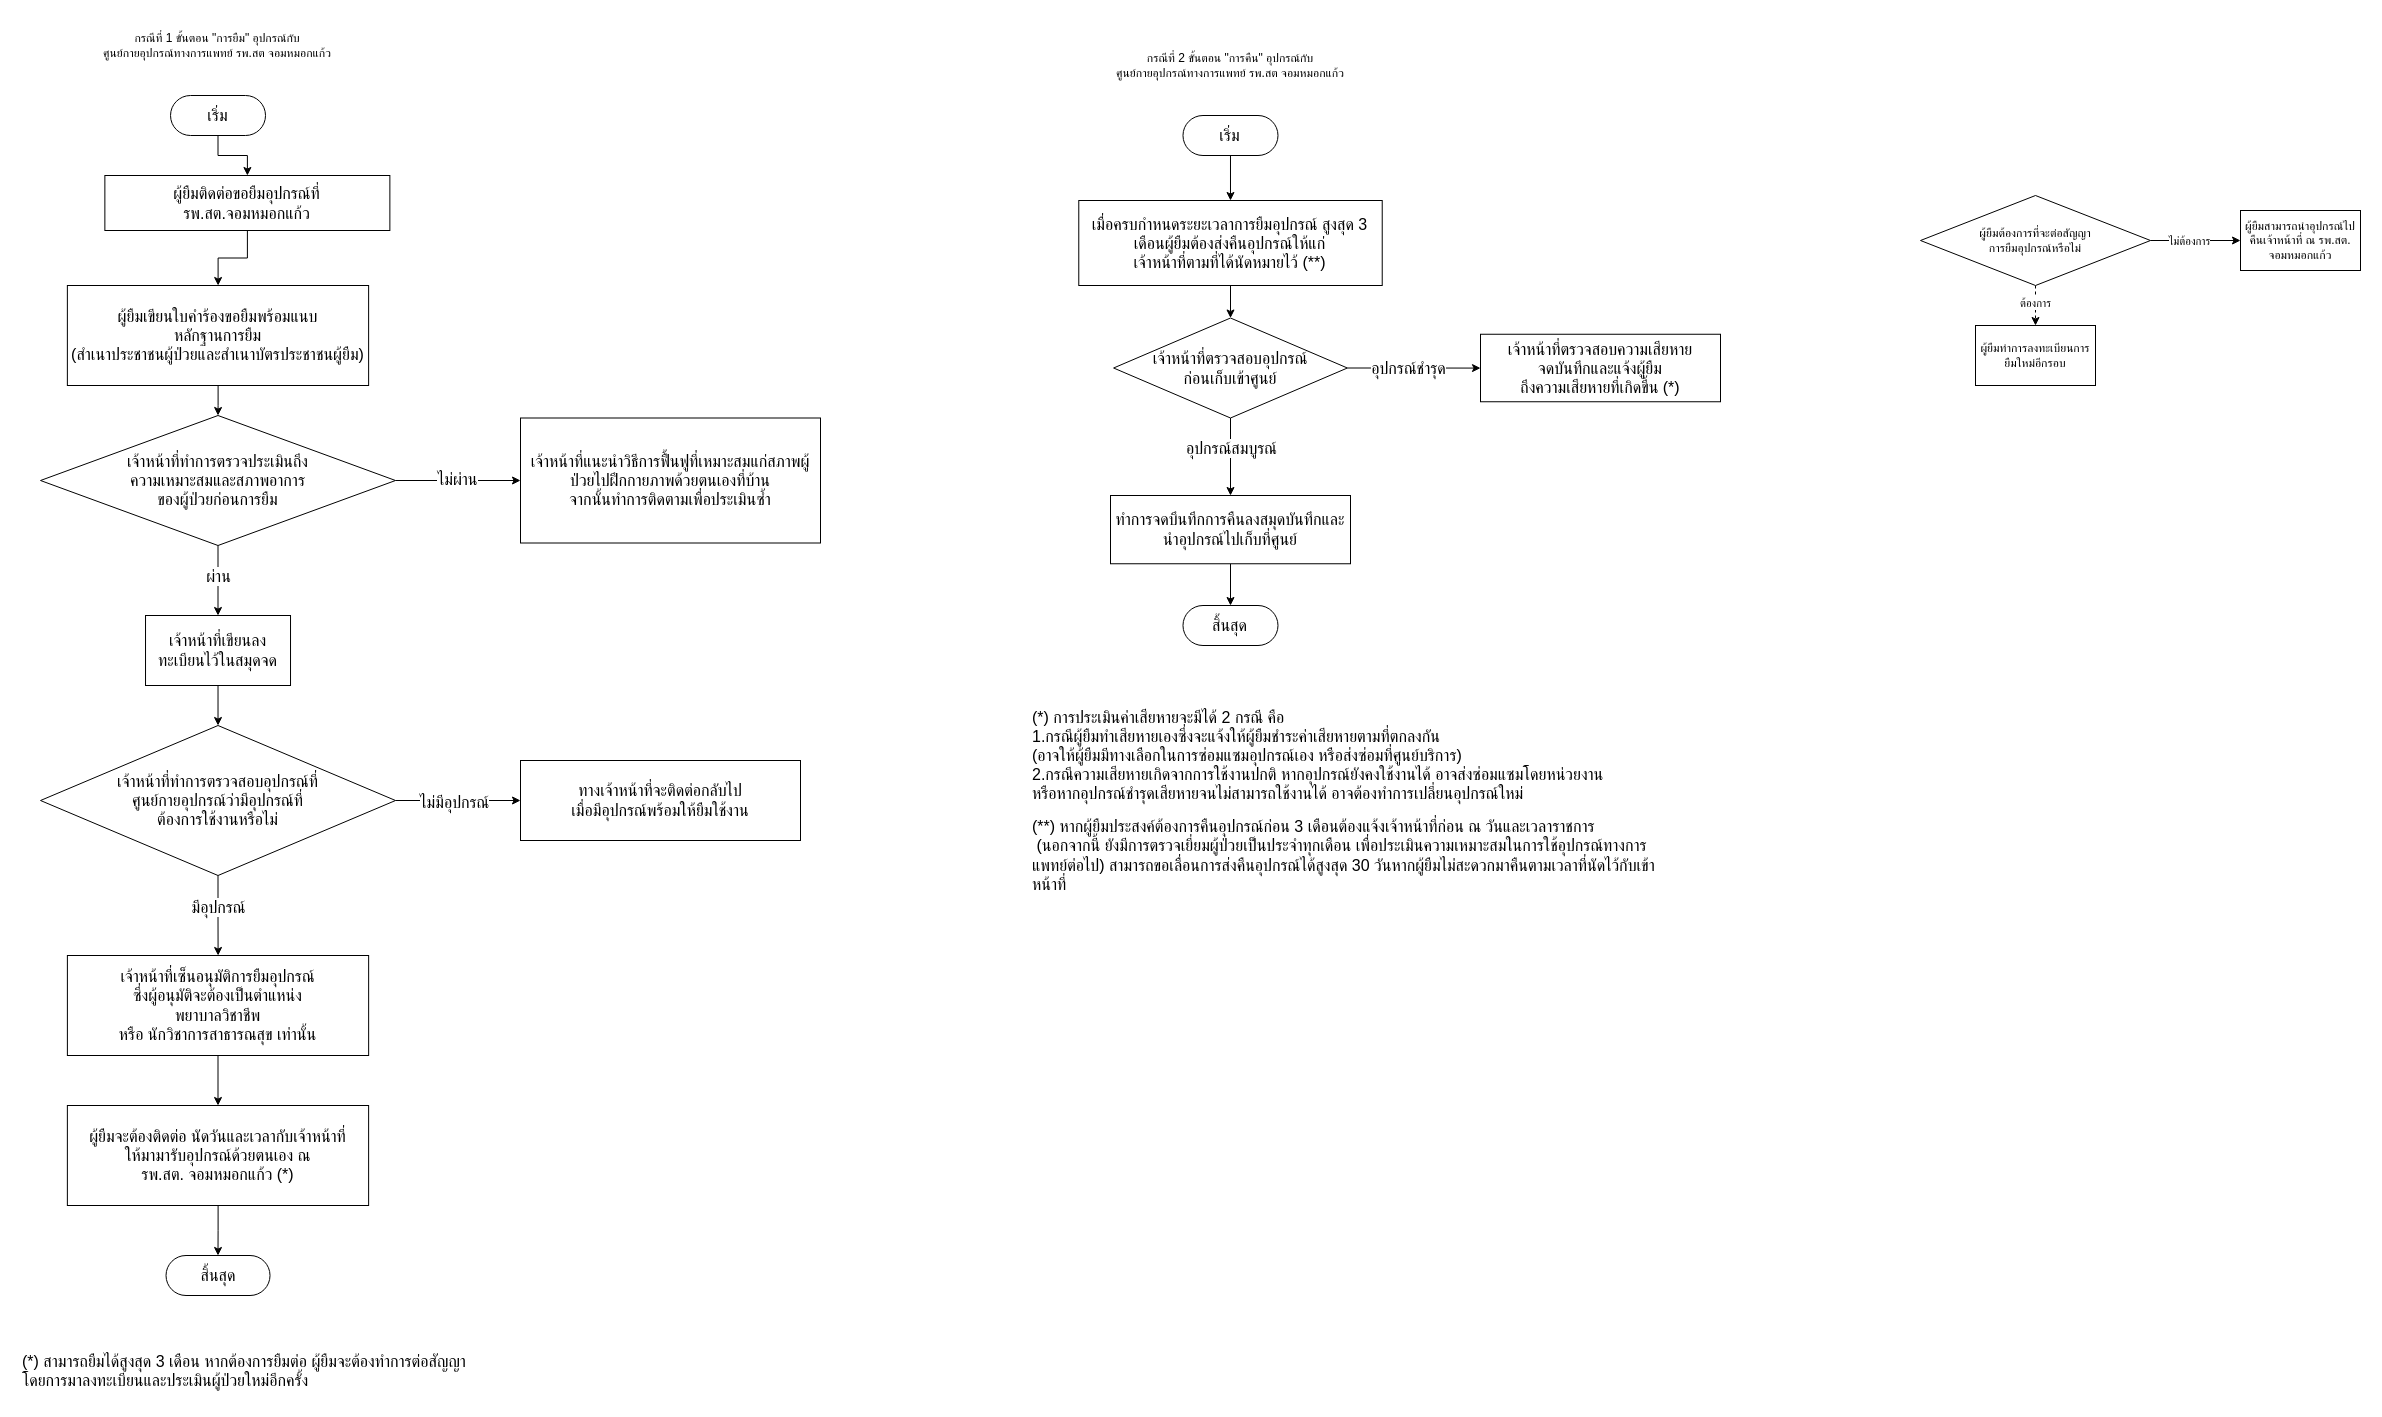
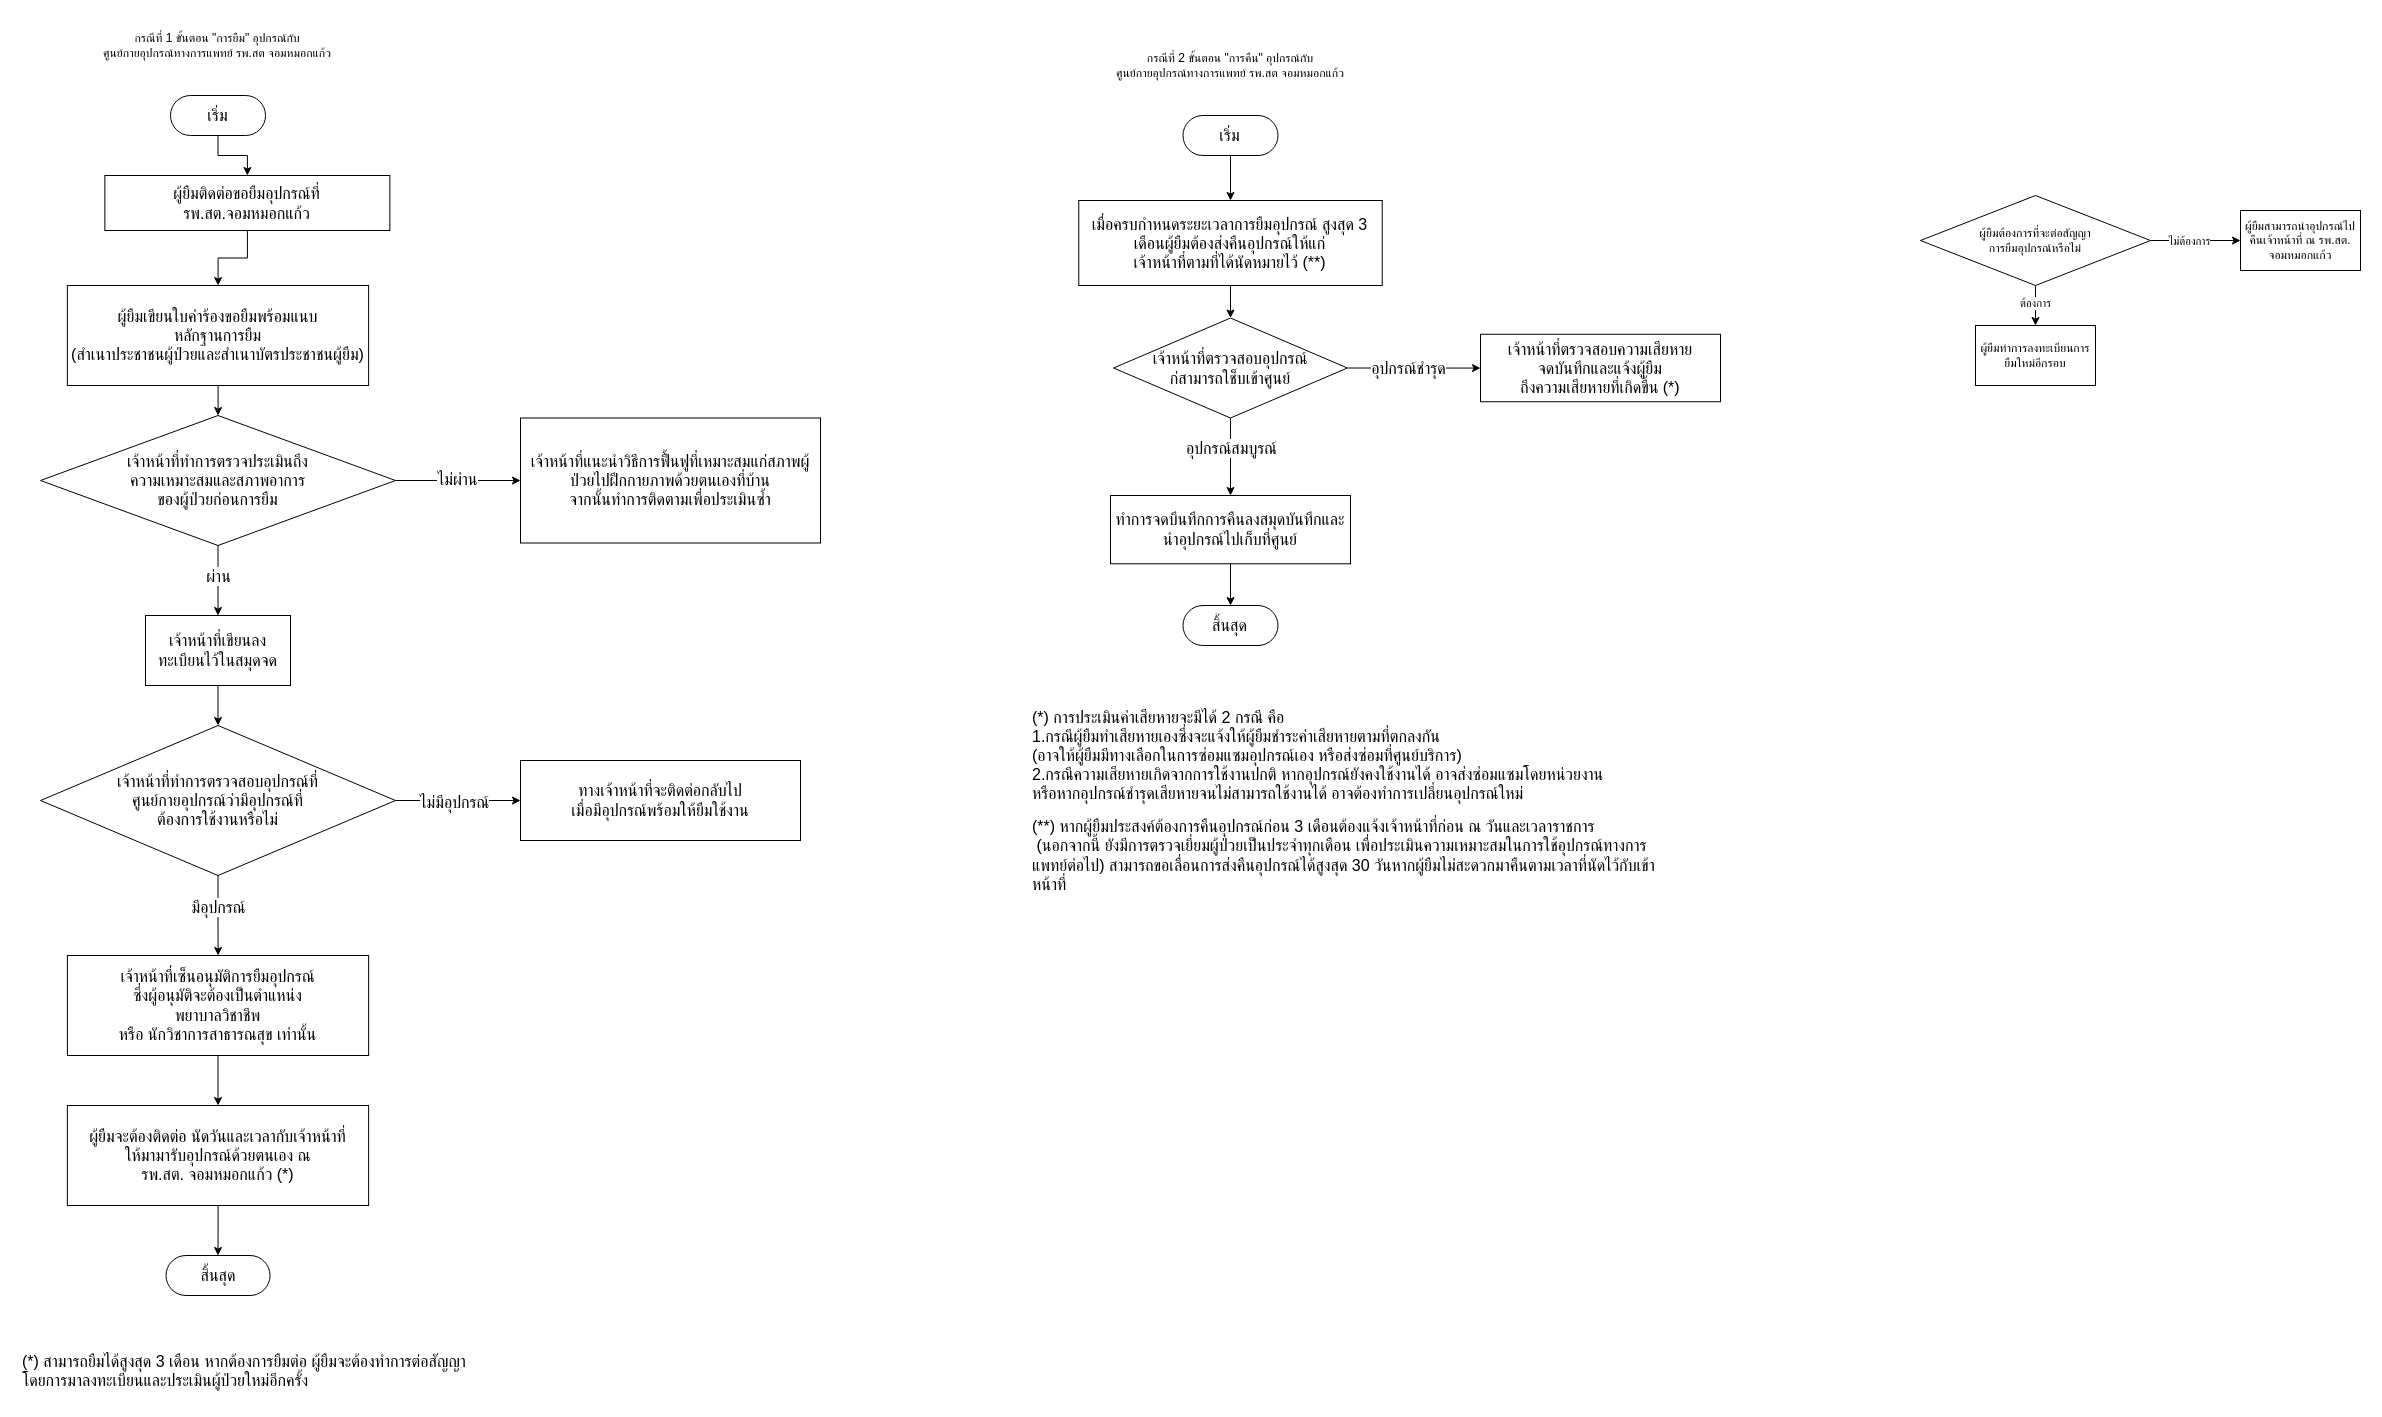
(2036, 292) -> (2036, 292)
(1231, 369) -> (1231, 369)
